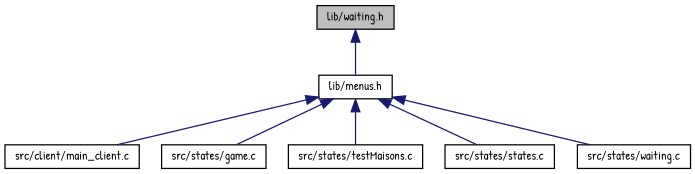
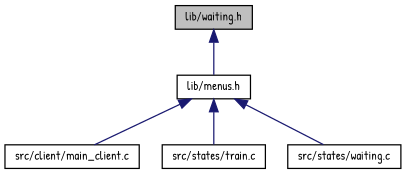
(214, 157) -> none
(356, 157) -> none
(500, 157) -> (214, 157)
